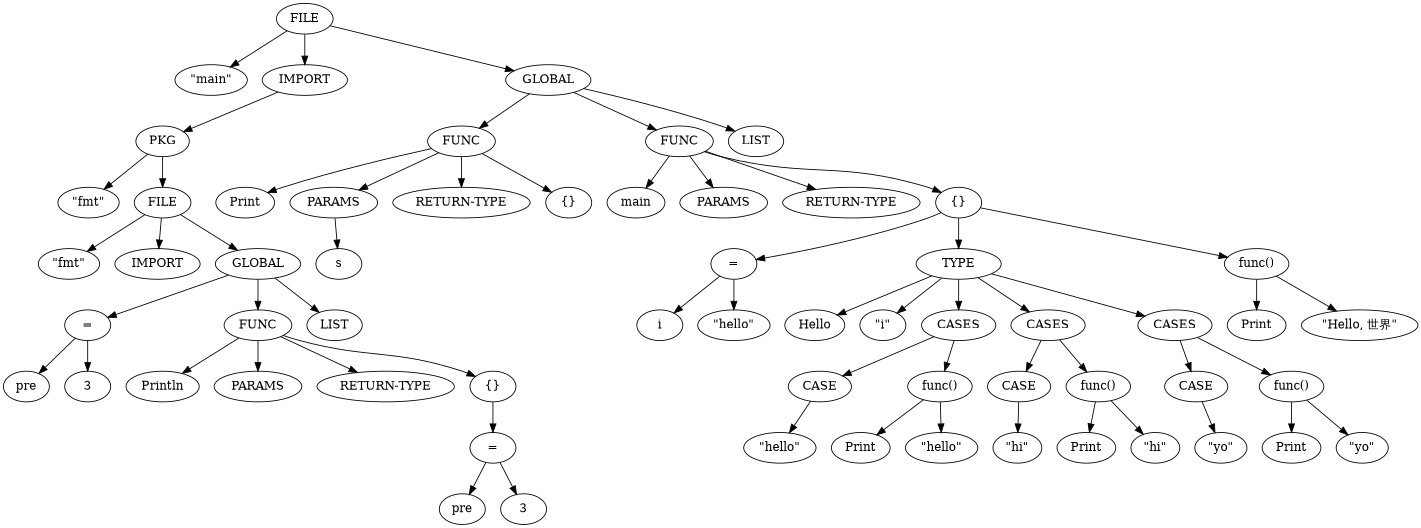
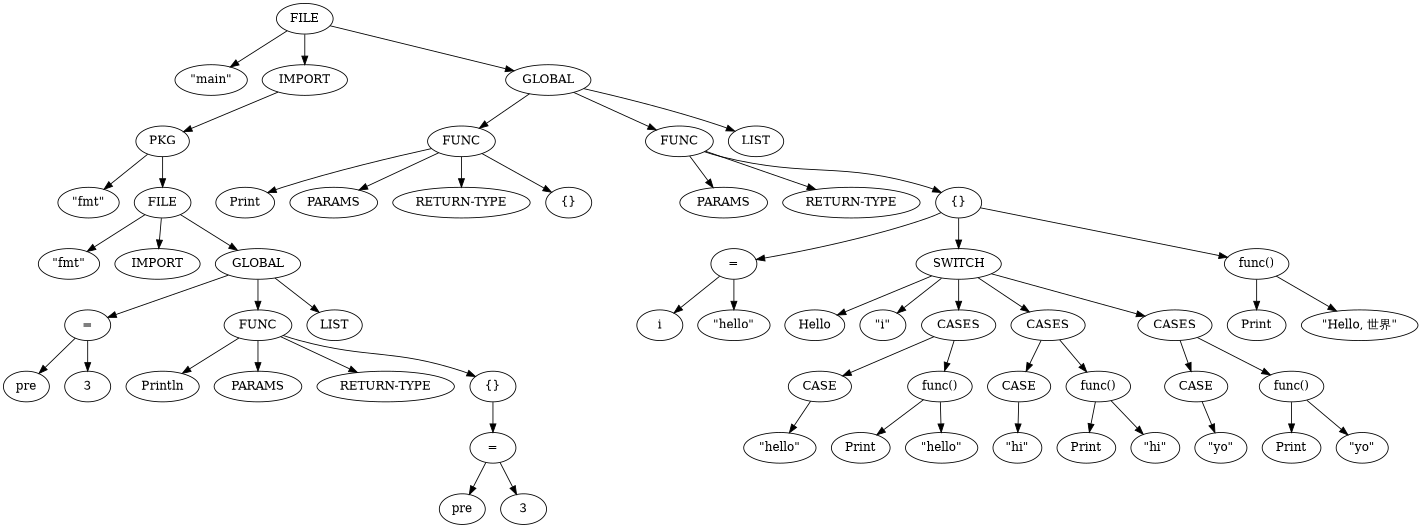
(636, 203) -> none
(339, 264) -> none
(959, 264) -> (959, 264)
